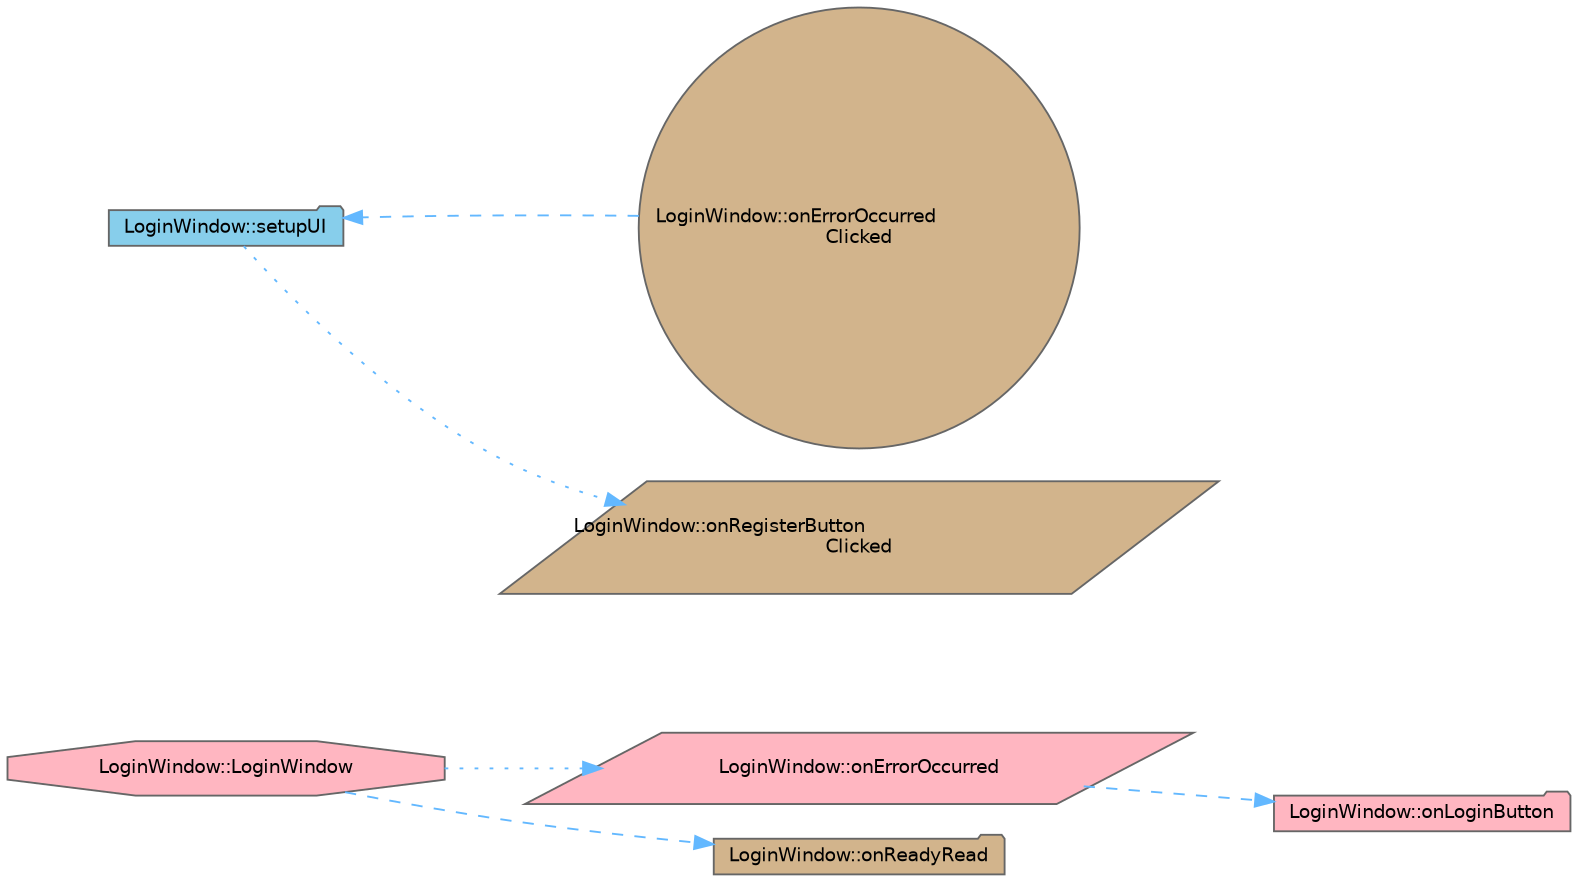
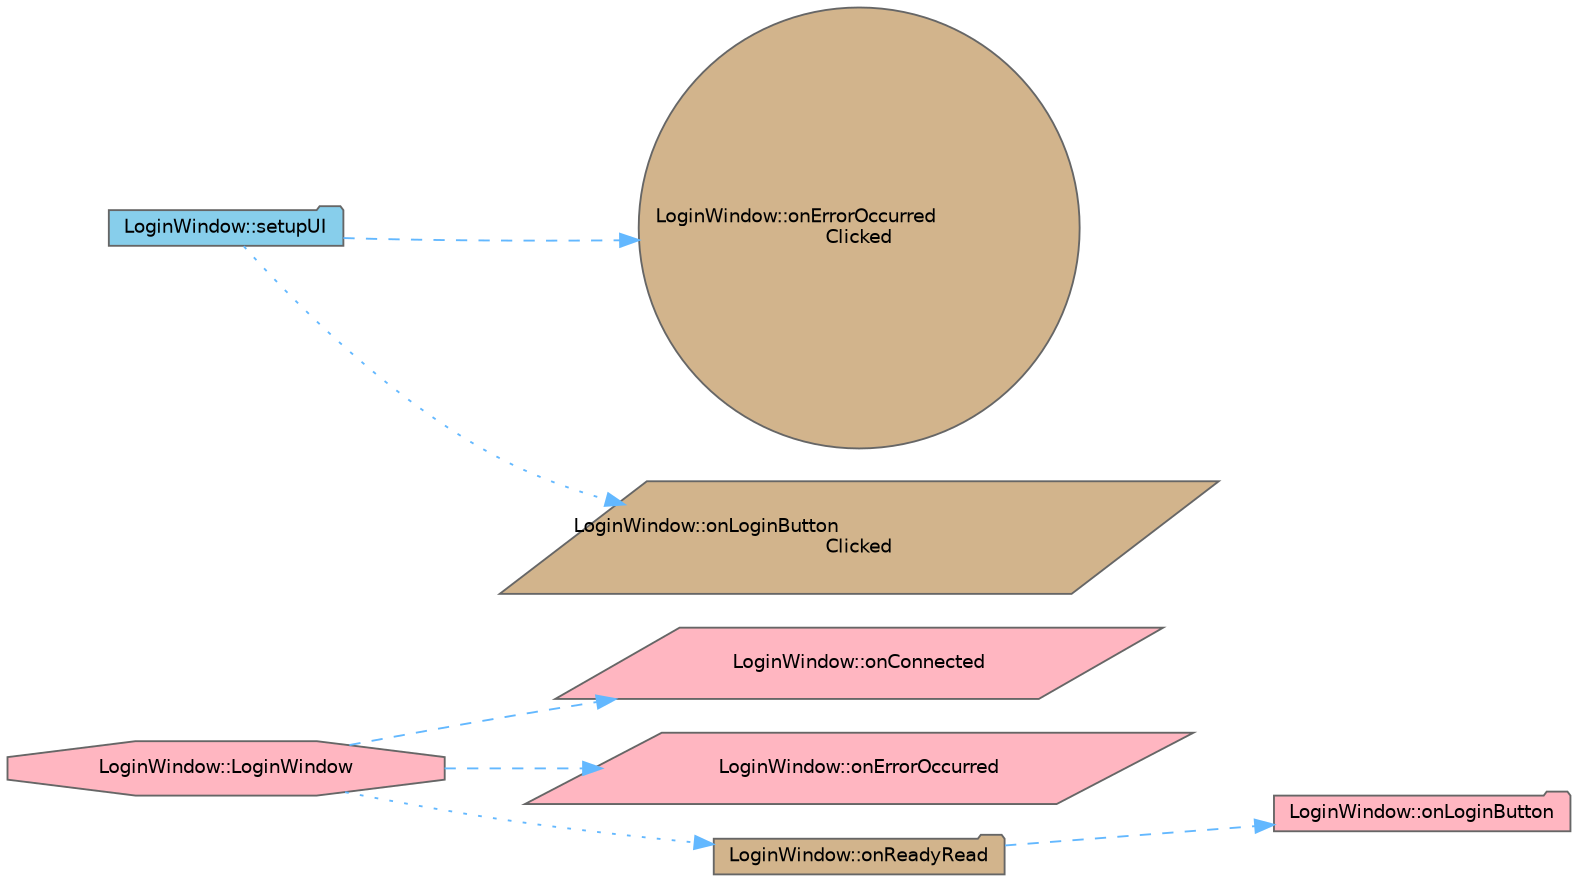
(501, 215) -> (482, 240)
(859, 538) -> (859, 538)
none -> (859, 663)
(514, 768) -> (514, 768)
(1169, 793) -> (1130, 836)
(519, 822) -> (519, 822)
